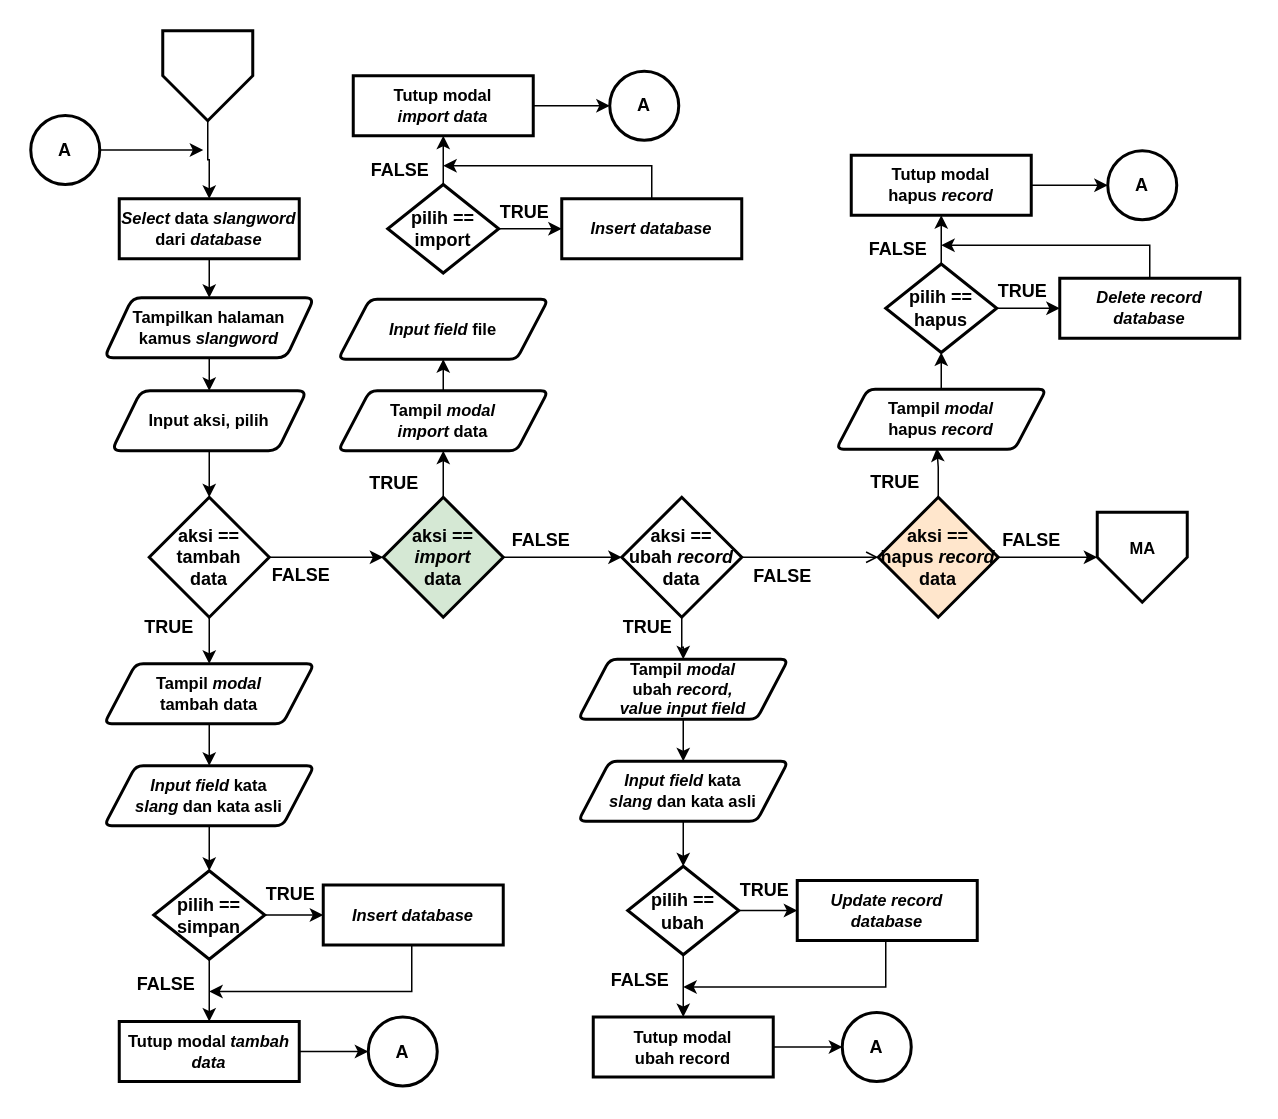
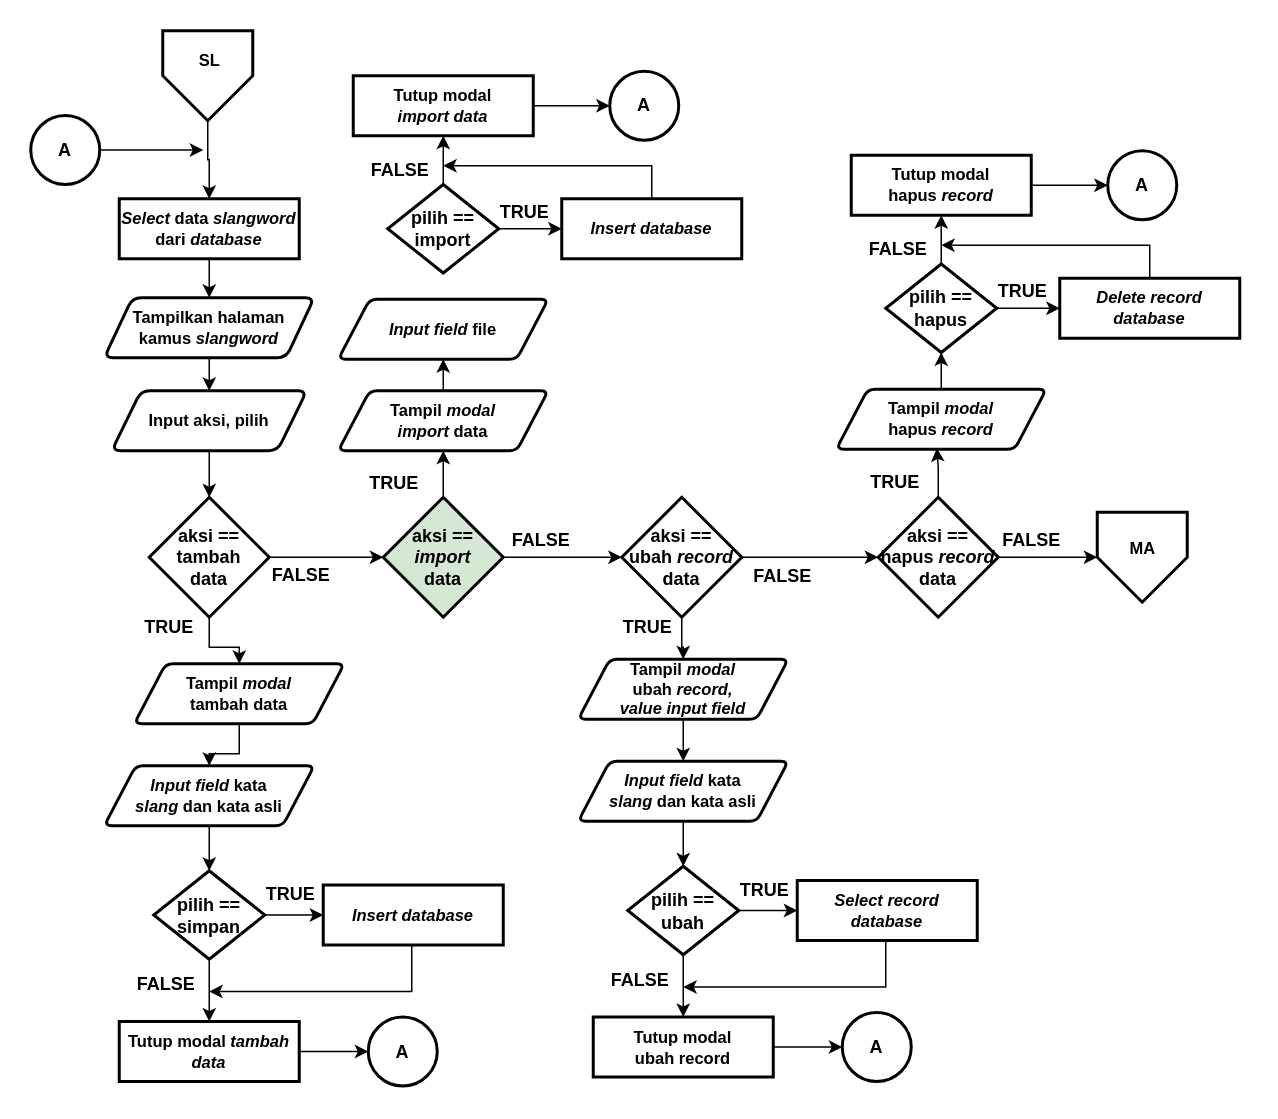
none -> (209, 61)
(869, 557) -> (867, 557)
(938, 557) -> (938, 557)
(209, 694) -> (239, 694)
(887, 911) -> (887, 911)
